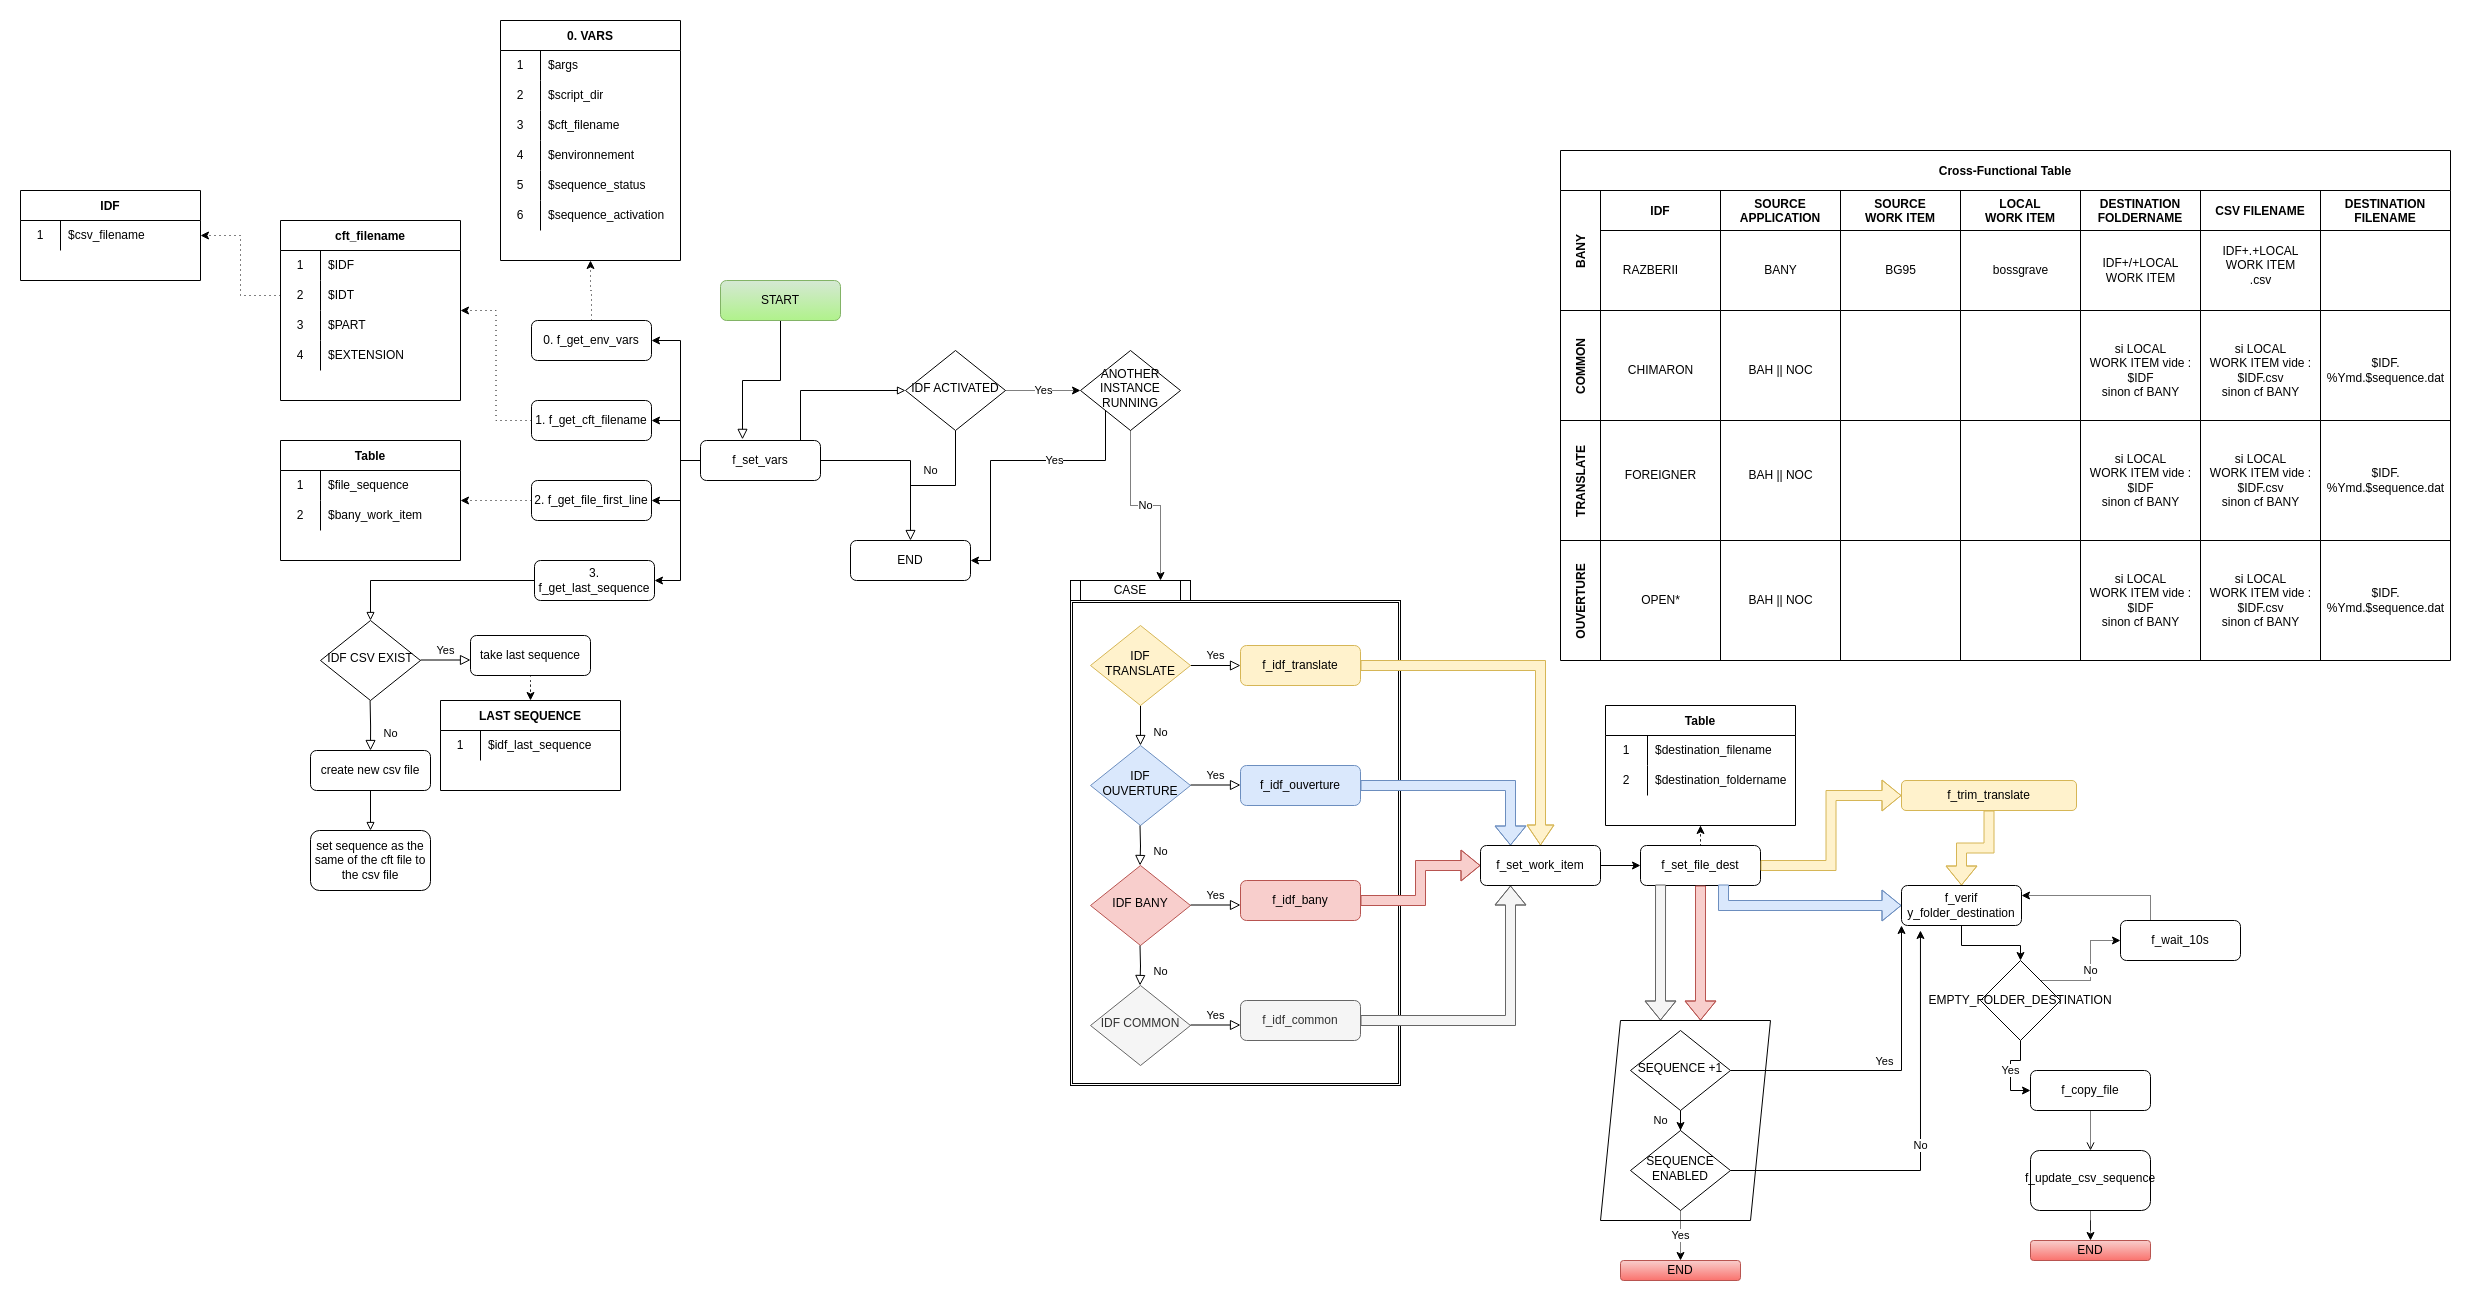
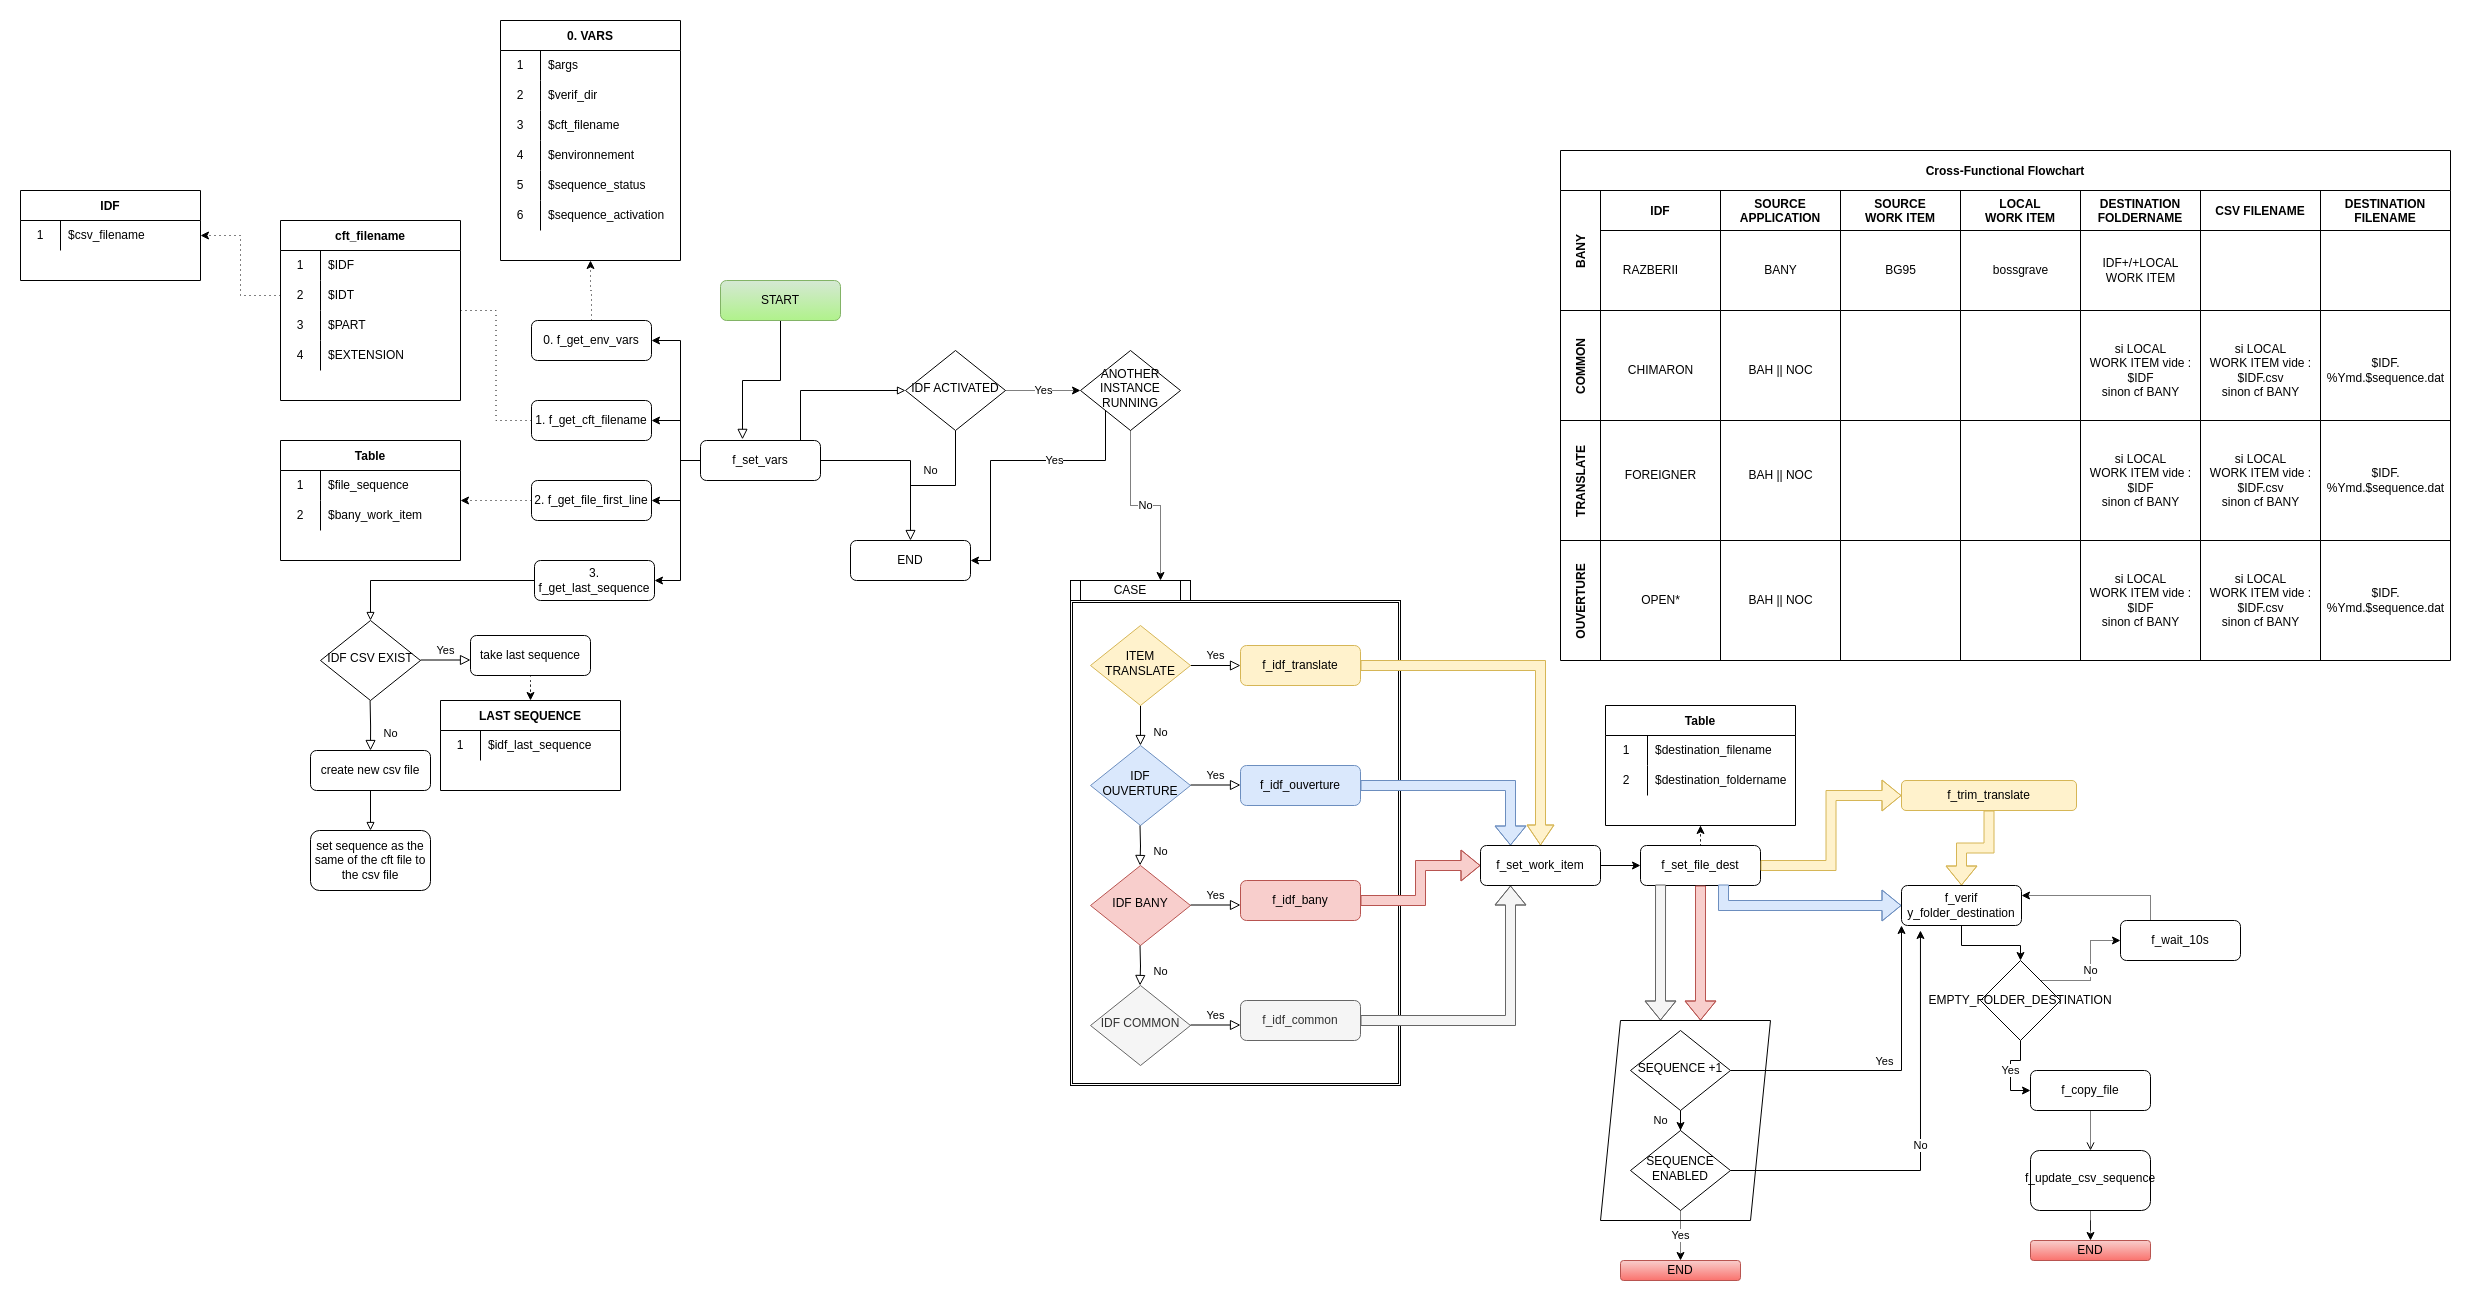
(582, 96) -> (579, 96)
(2005, 171) -> (2005, 171)
(2261, 266) -> none
(468, 311) -> (466, 311)
(1141, 664) -> (1141, 664)
